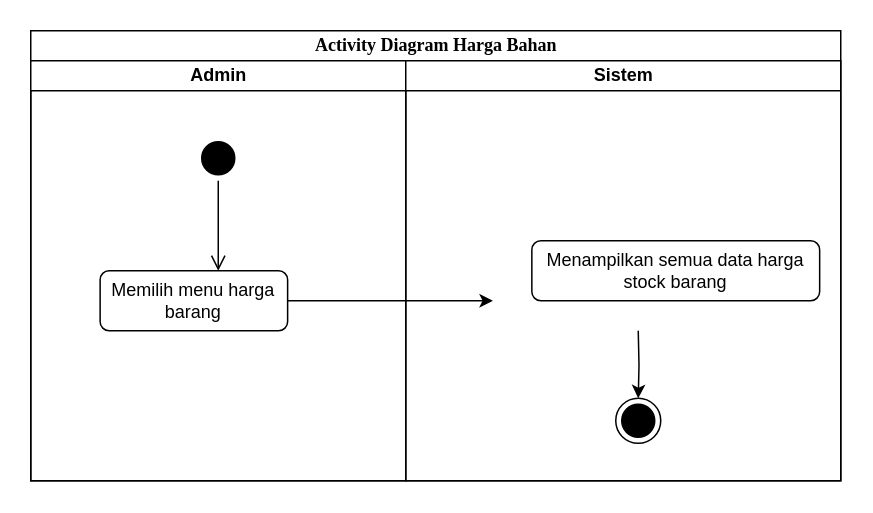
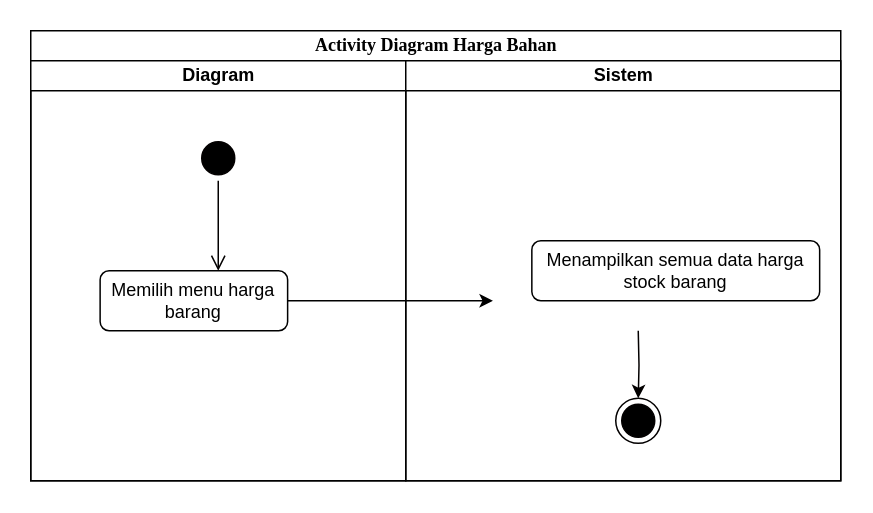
(219, 76) -> (219, 76)
